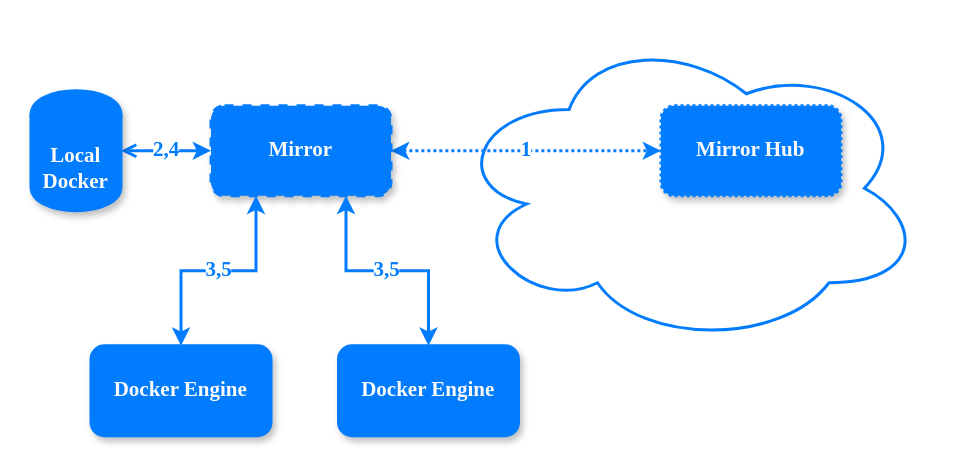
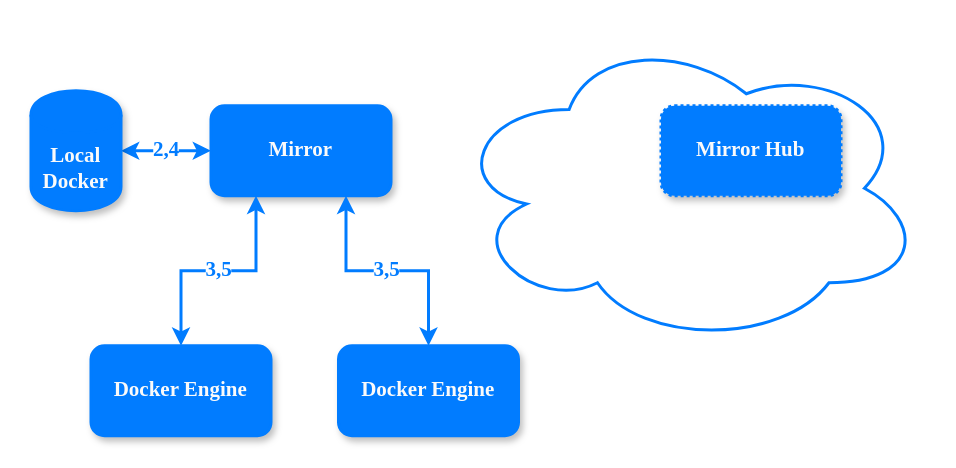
(134, 151) -> (135, 151)
(301, 151) -> (301, 151)
(525, 151) -> none
